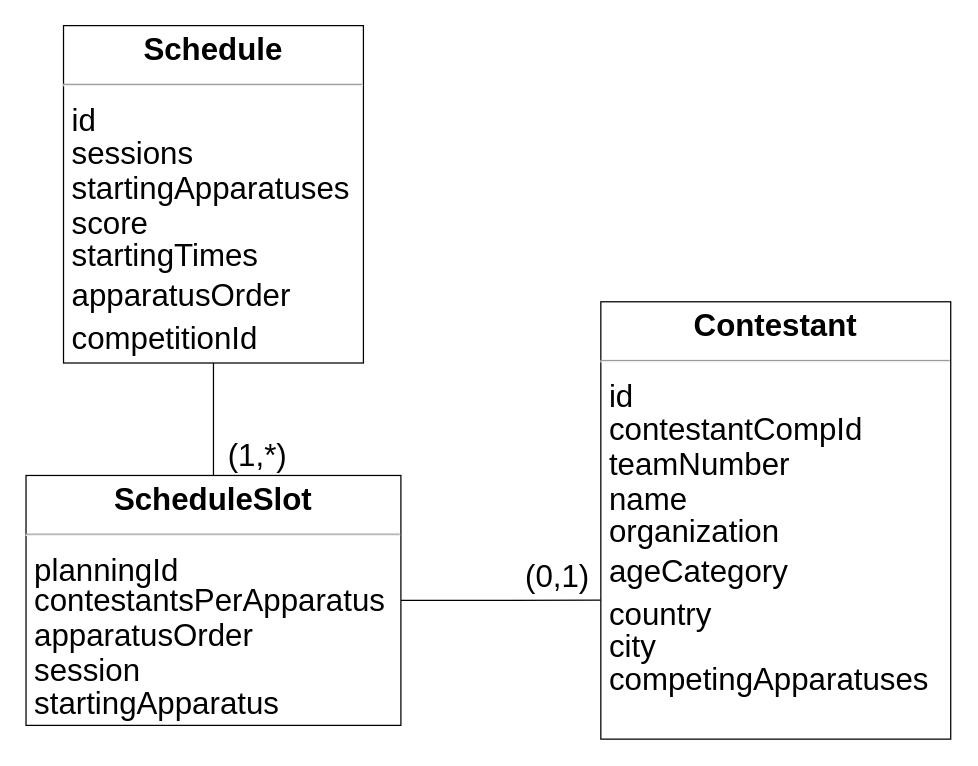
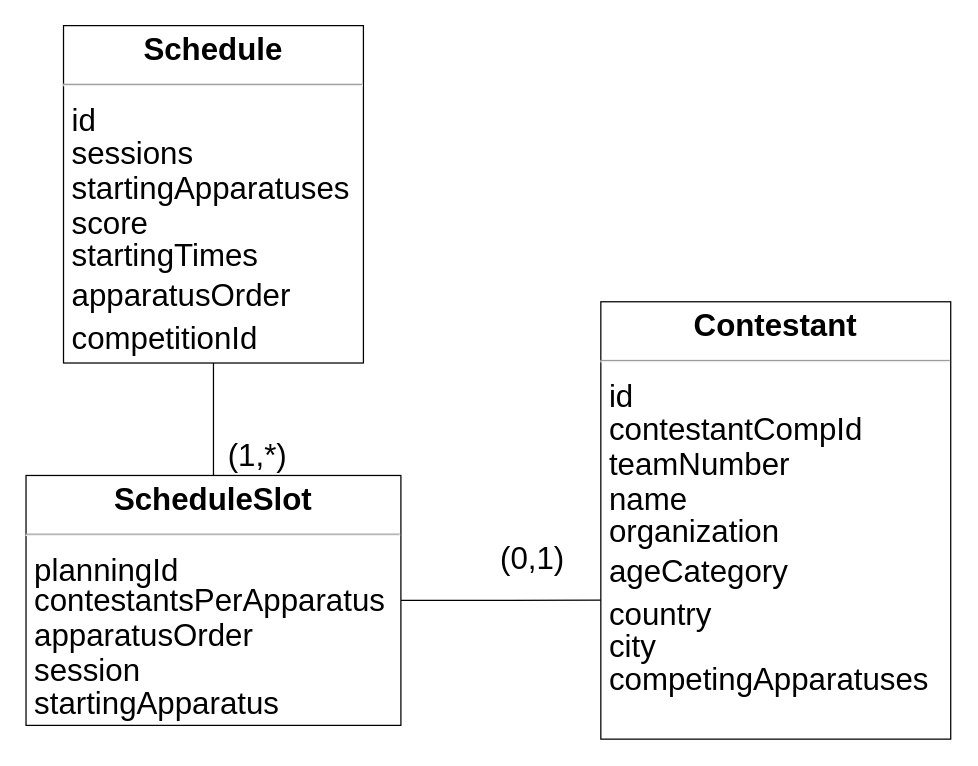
(557, 576) -> (532, 557)
